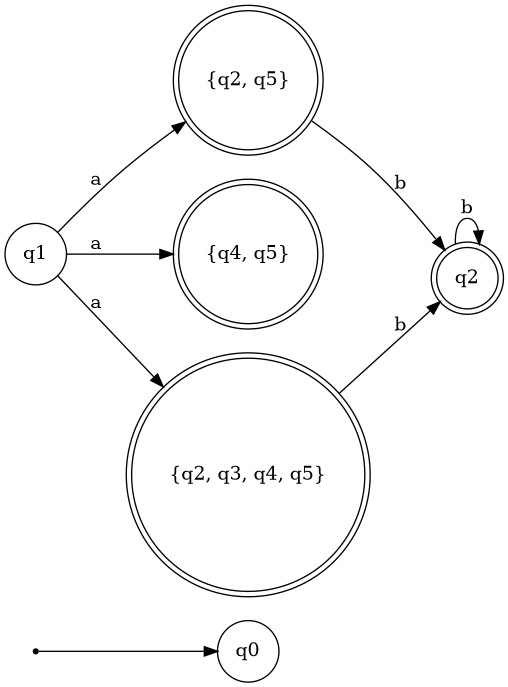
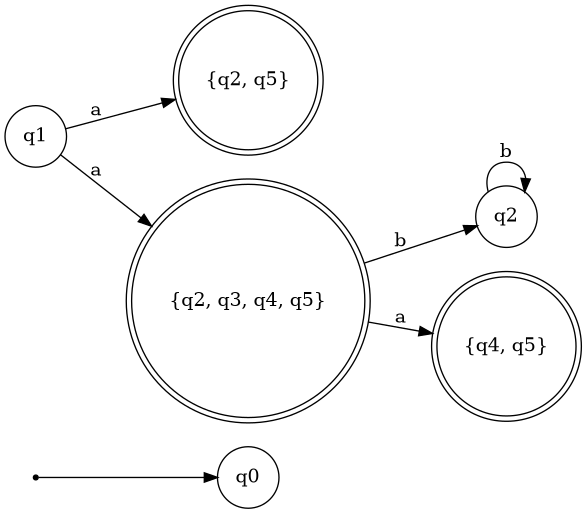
(378, 175) -> none
(113, 254) -> (394, 327)
(467, 278) -> (506, 217)
